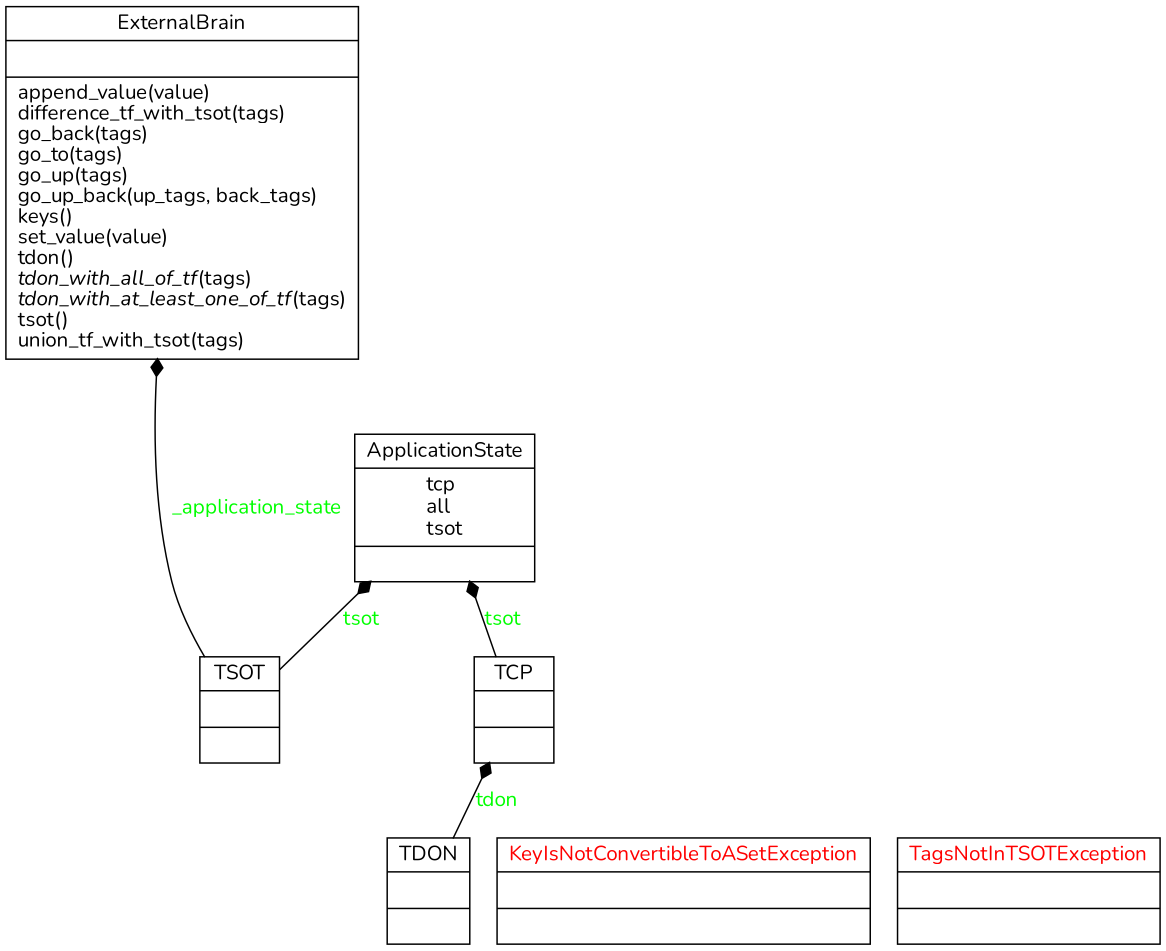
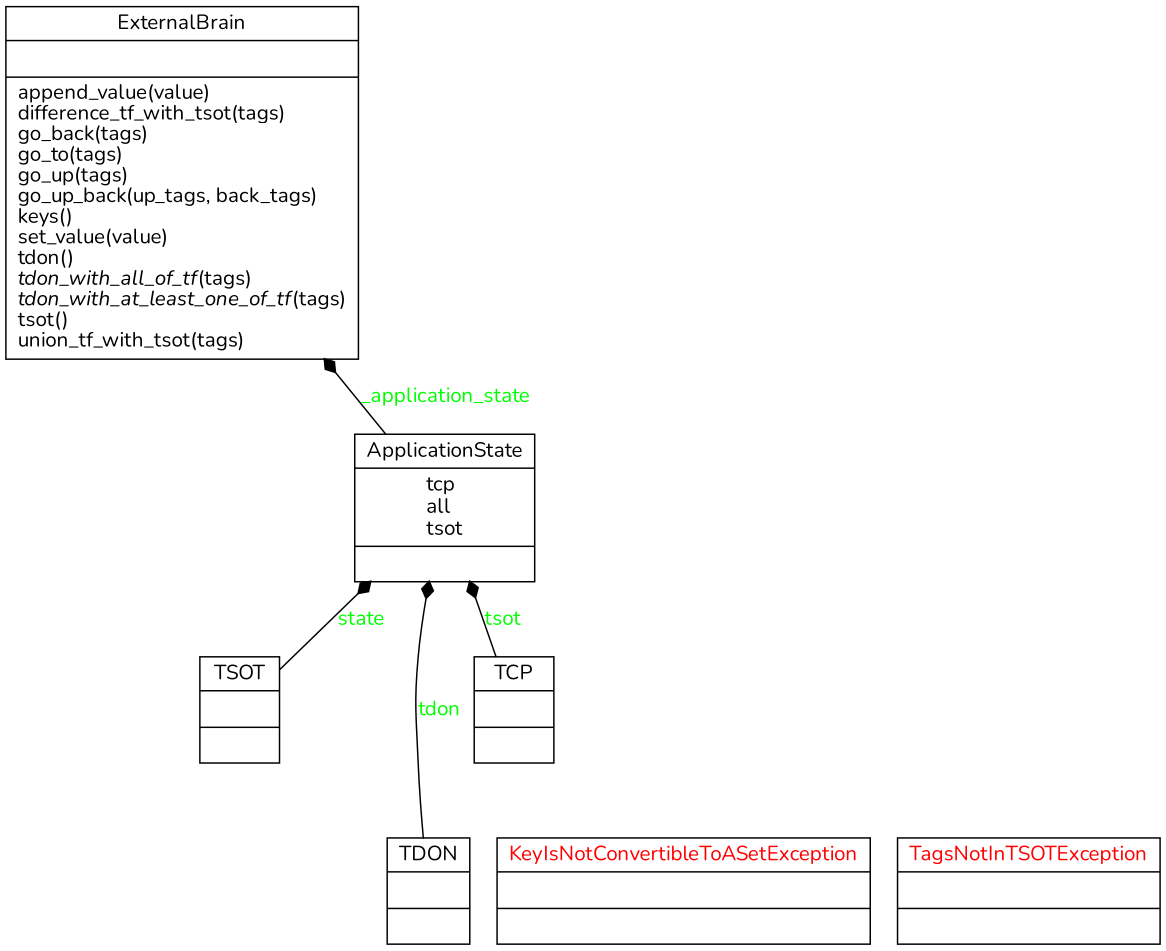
(161, 521) -> (361, 404)
(361, 619) -> (361, 619)
(467, 809) -> (416, 719)
